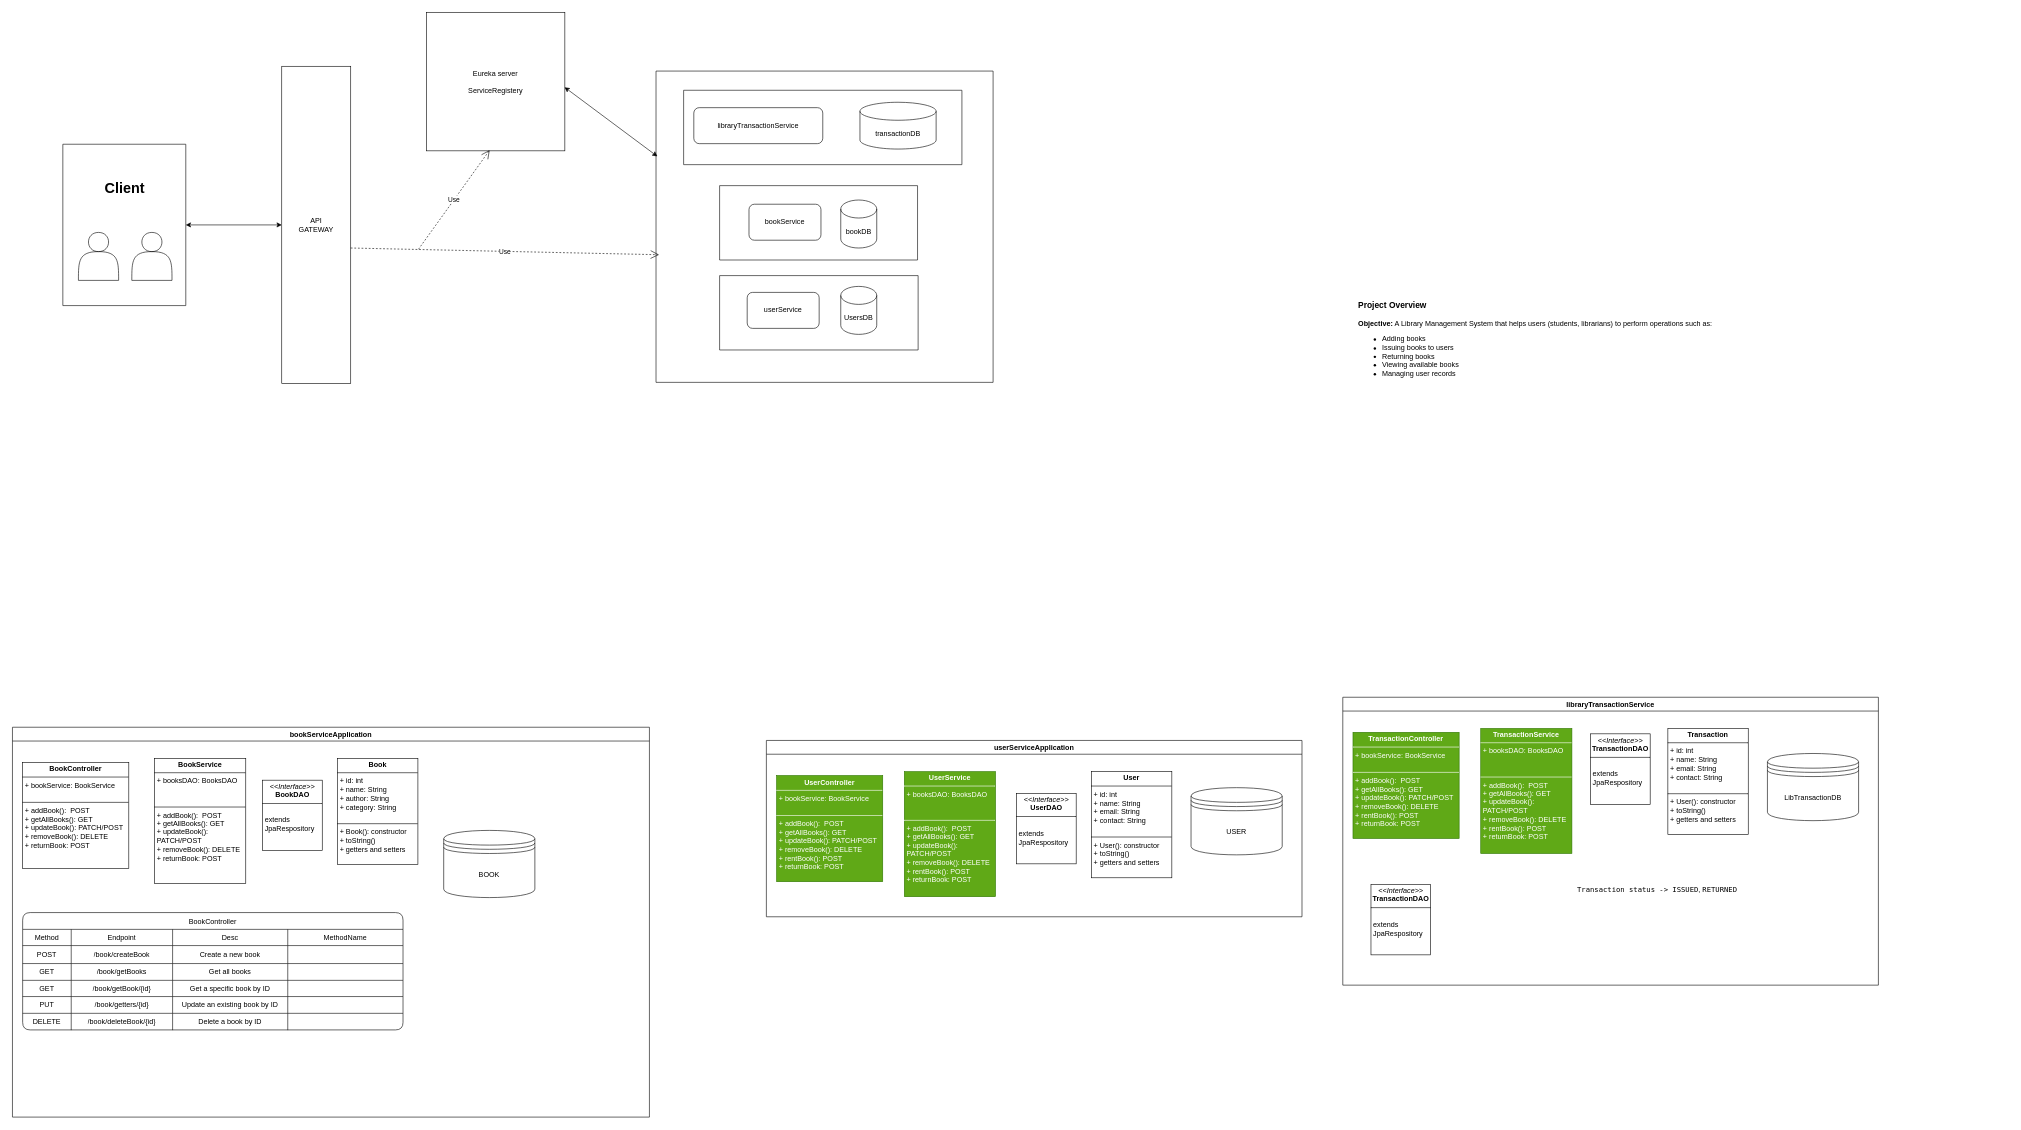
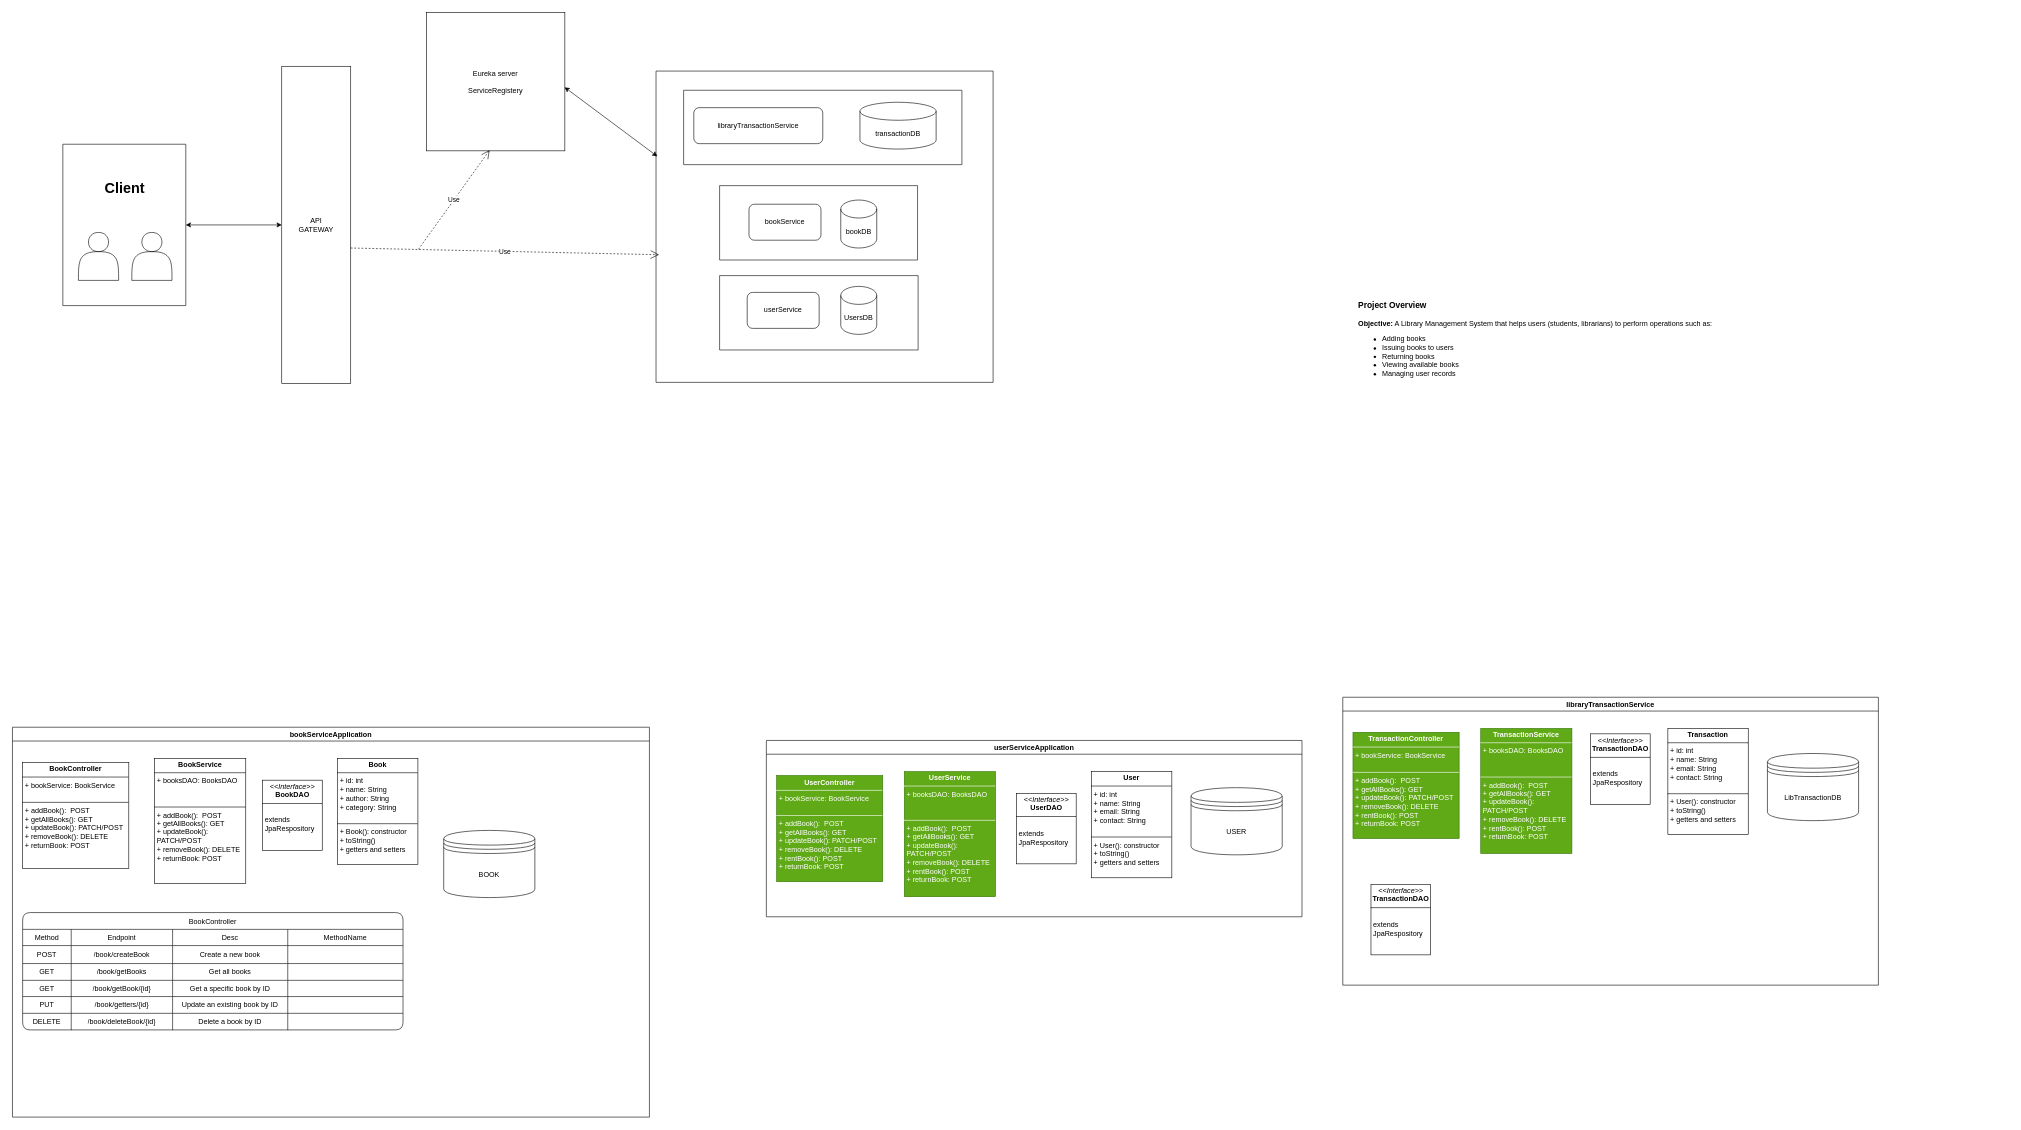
(1675, 893) -> none
